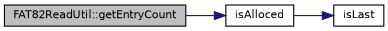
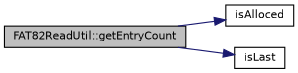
(308, 16) -> (201, 50)
